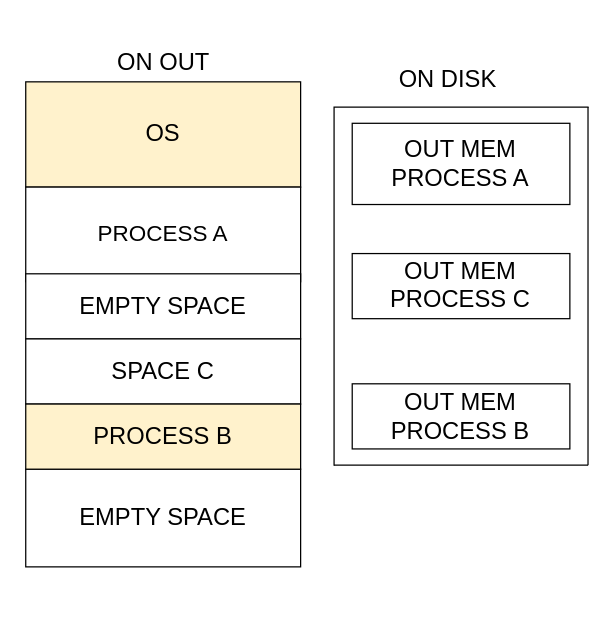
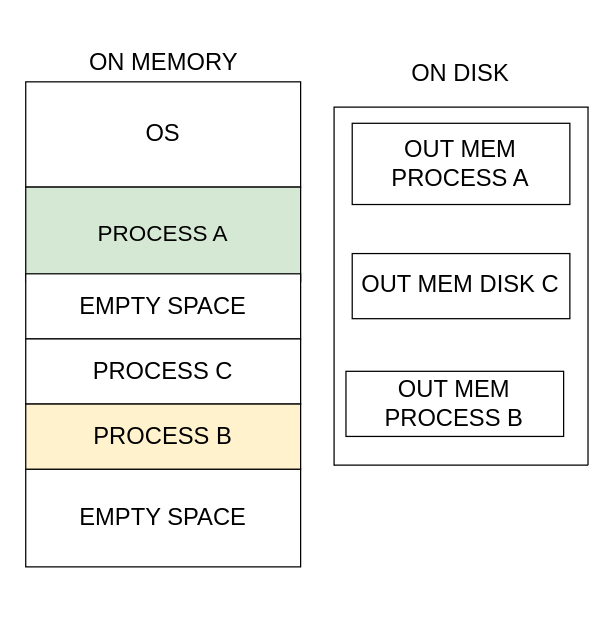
(164, 63) -> (164, 63)
(449, 81) -> (461, 74)
(163, 135) -> (163, 135)
(163, 235) -> (163, 235)
(461, 286) -> (461, 286)
(163, 372) -> (163, 372)
(461, 417) -> (455, 404)
